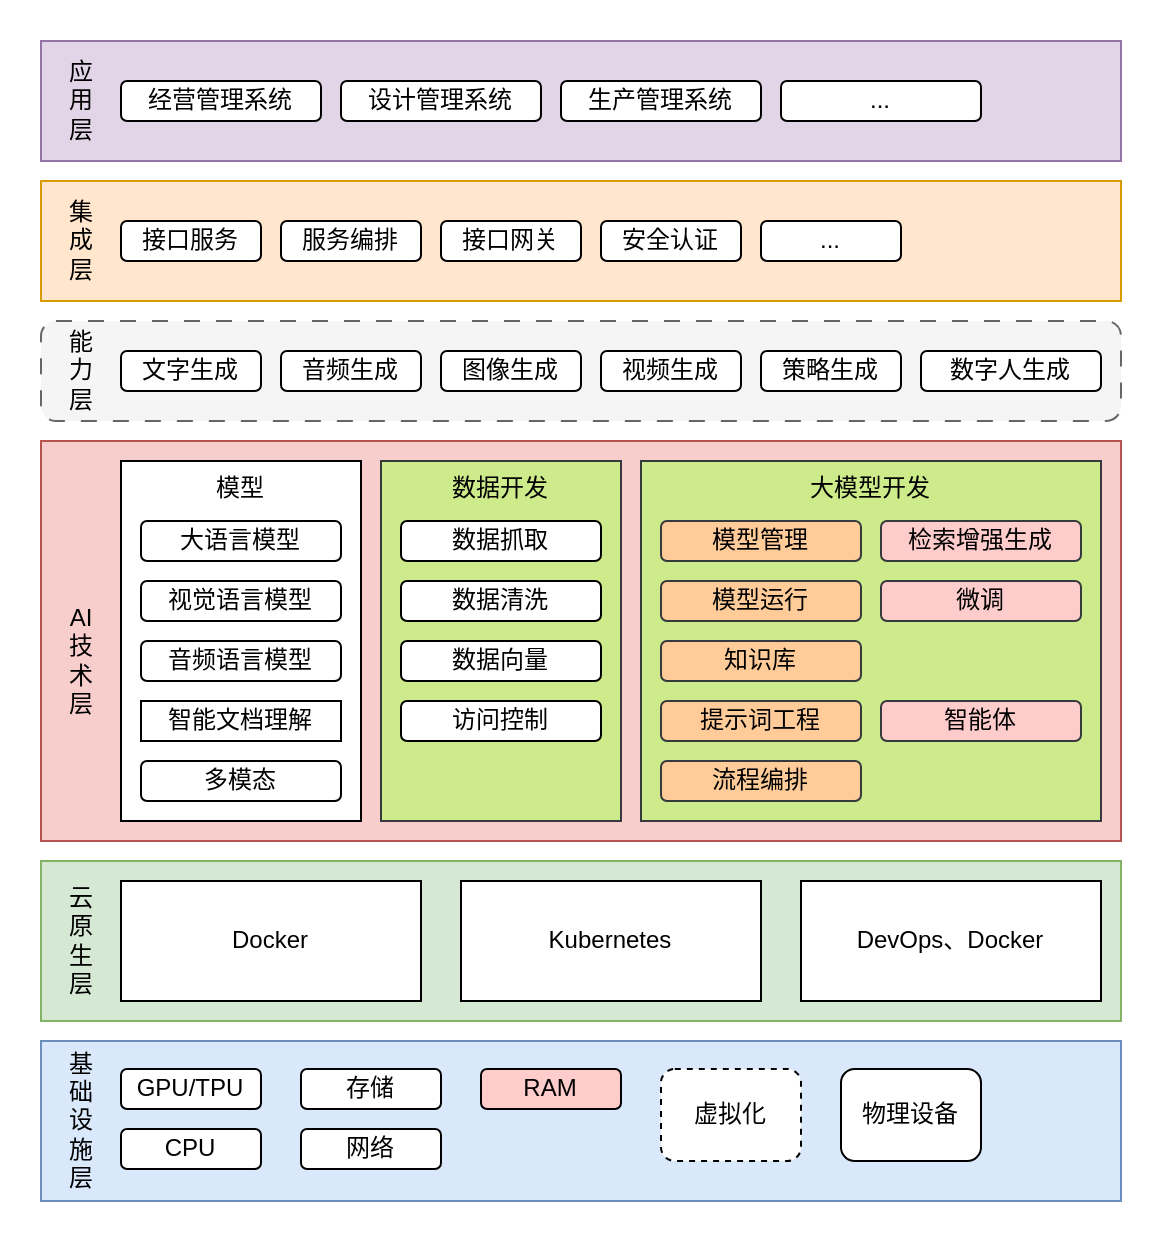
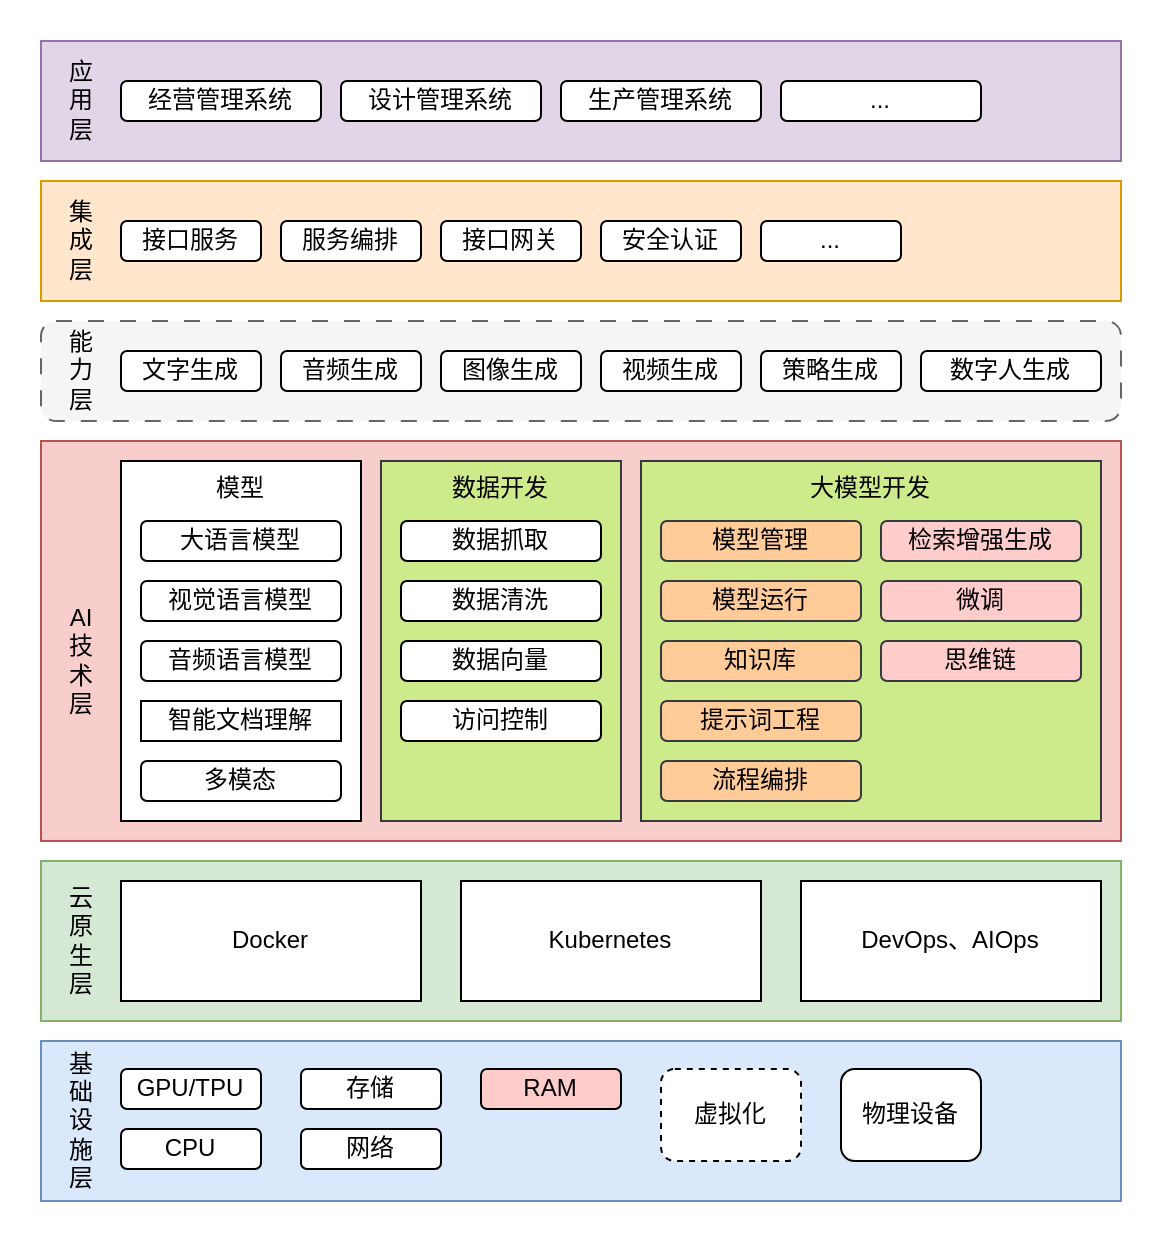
none -> (981, 661)
(981, 721) -> none
(951, 941) -> (951, 941)
